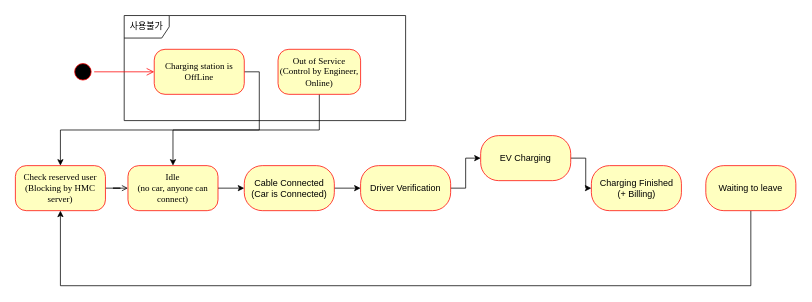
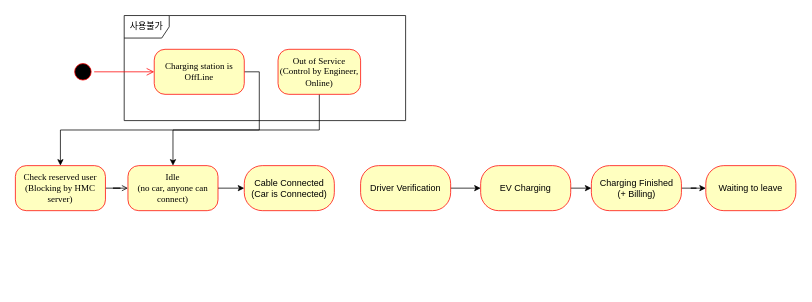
(525, 158) -> (525, 188)
(354, 188) -> none
none -> (693, 188)
(408, 285) -> none
